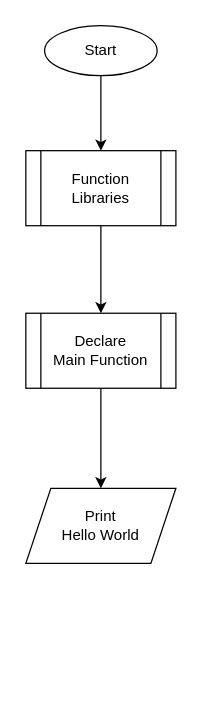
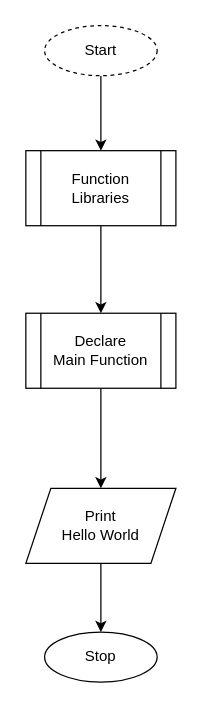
(101, 51) -> (101, 51)
none -> (101, 594)
none -> (101, 657)
